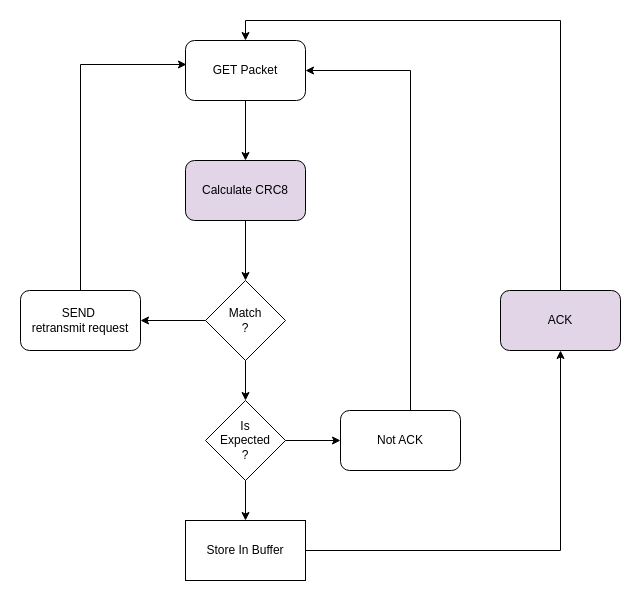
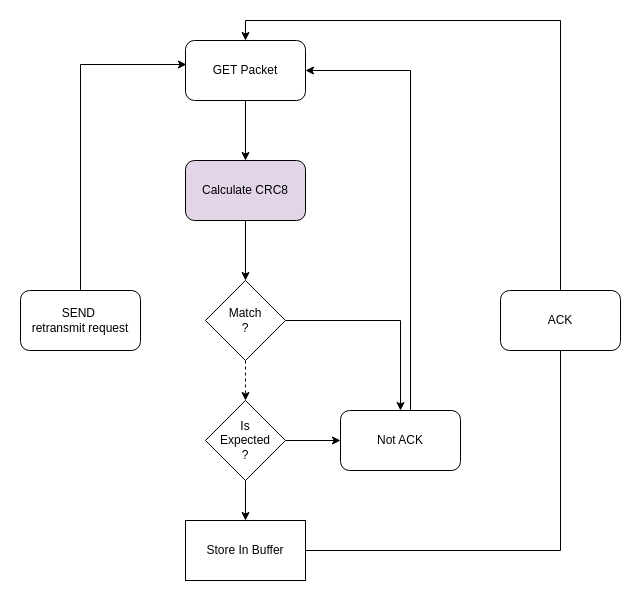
(176, 321) -> (385, 321)
(561, 321) -> (561, 321)
(561, 358) -> (561, 356)
(246, 377) -> (246, 377)
